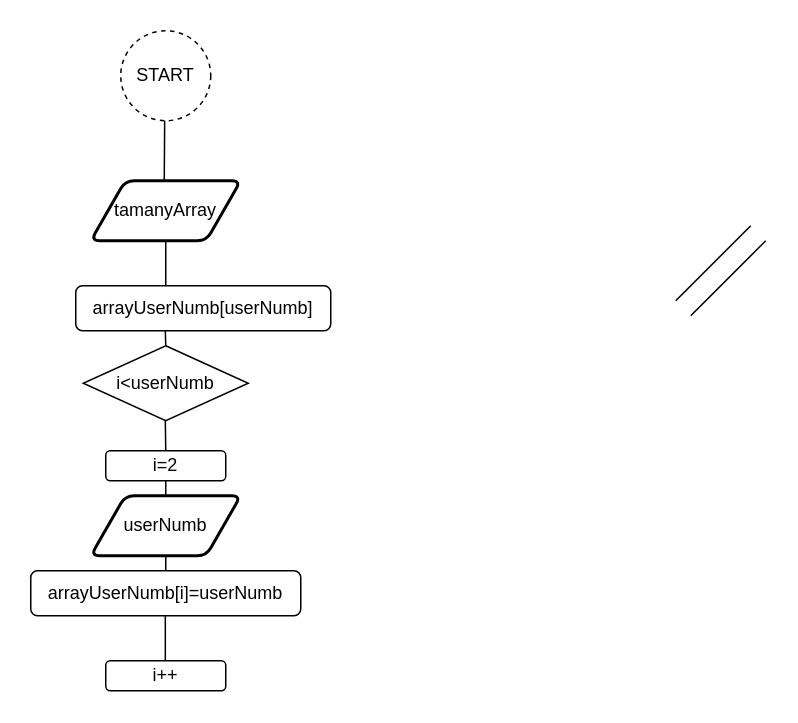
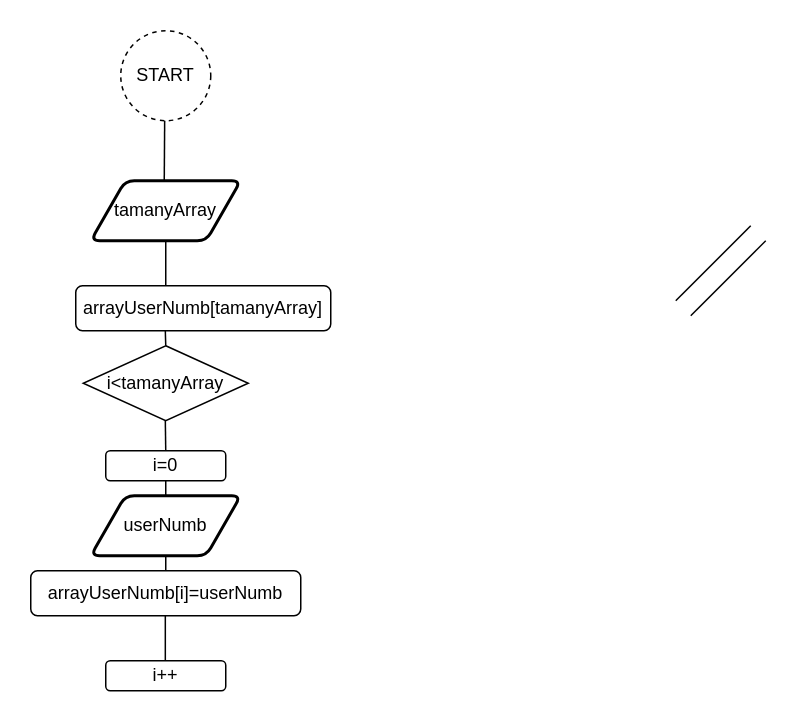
(203, 308) -> (203, 308)
(166, 383) -> (166, 383)
(166, 466) -> (166, 466)
